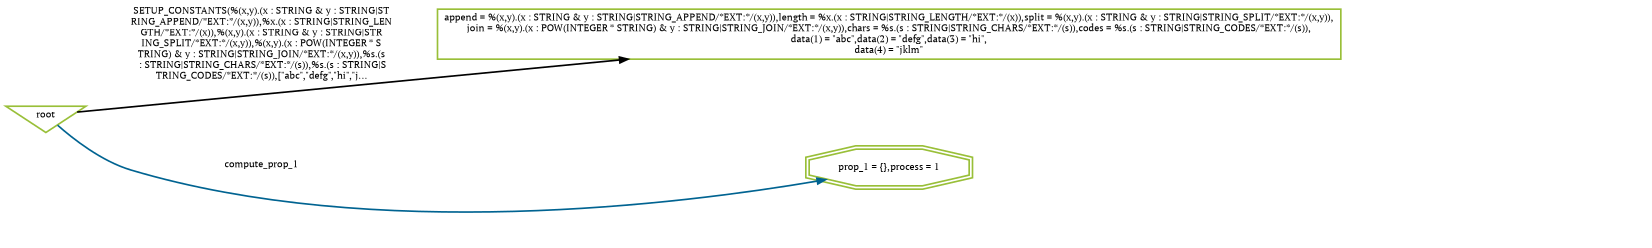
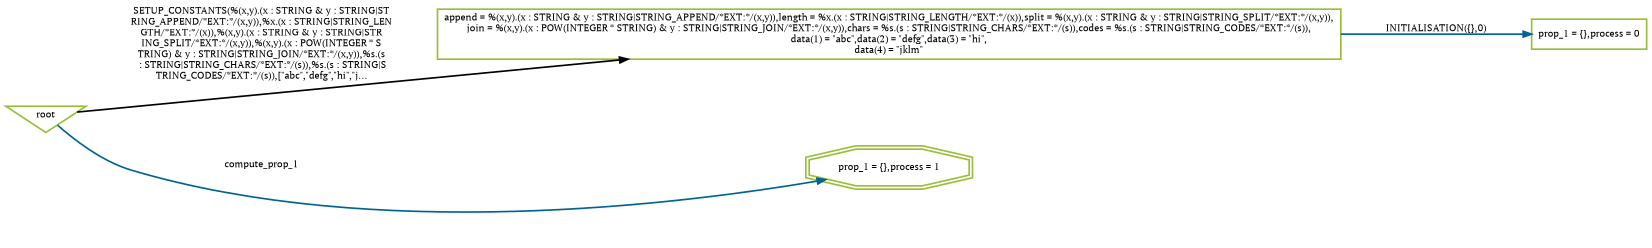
none -> (1589, 34)
